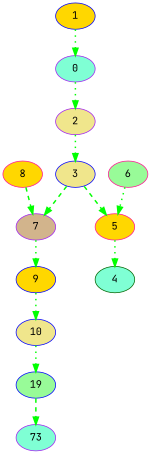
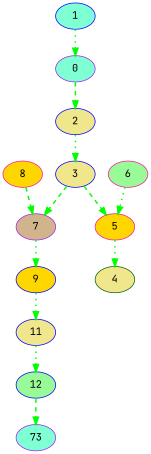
(75, 16) -> (75, 16)
(75, 92) -> (75, 92)
(75, 122) -> (75, 122)
(115, 280) -> (115, 280)
(36, 332) -> (36, 332)
(36, 385) -> (36, 385)
